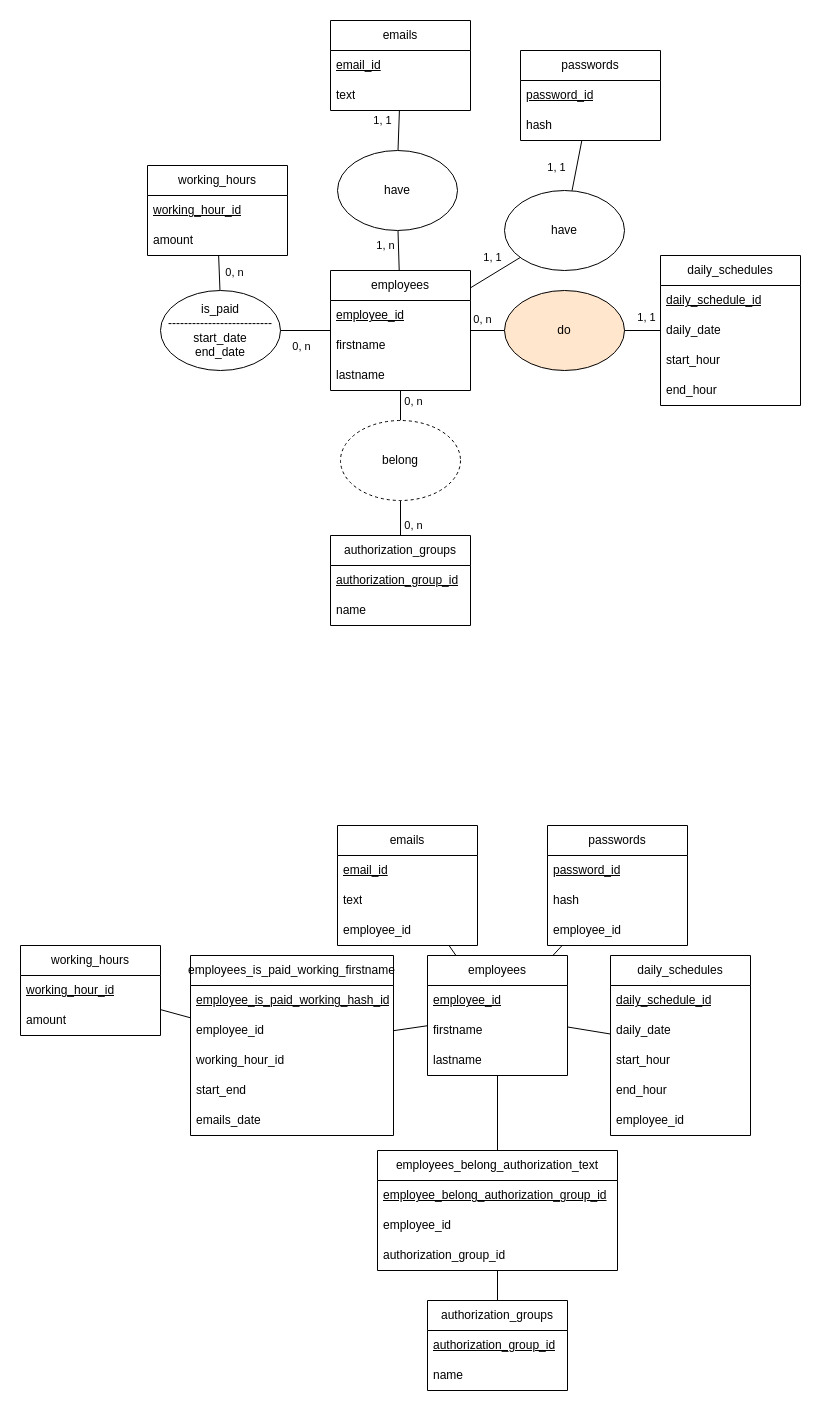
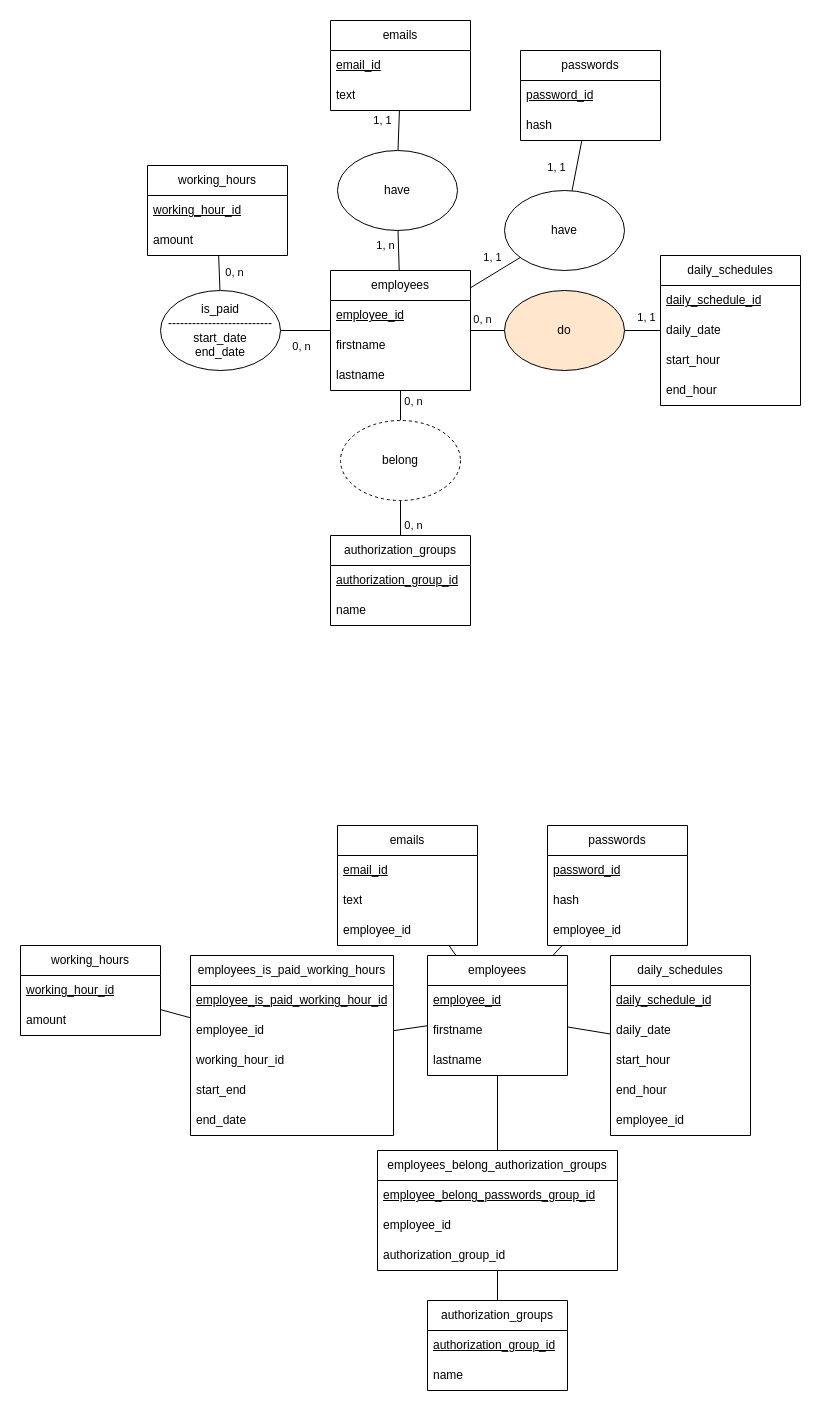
(292, 971) -> (292, 971)
(293, 1001) -> (293, 1001)
(230, 1121) -> (223, 1121)
(498, 1166) -> (498, 1166)
(499, 1196) -> (493, 1196)
